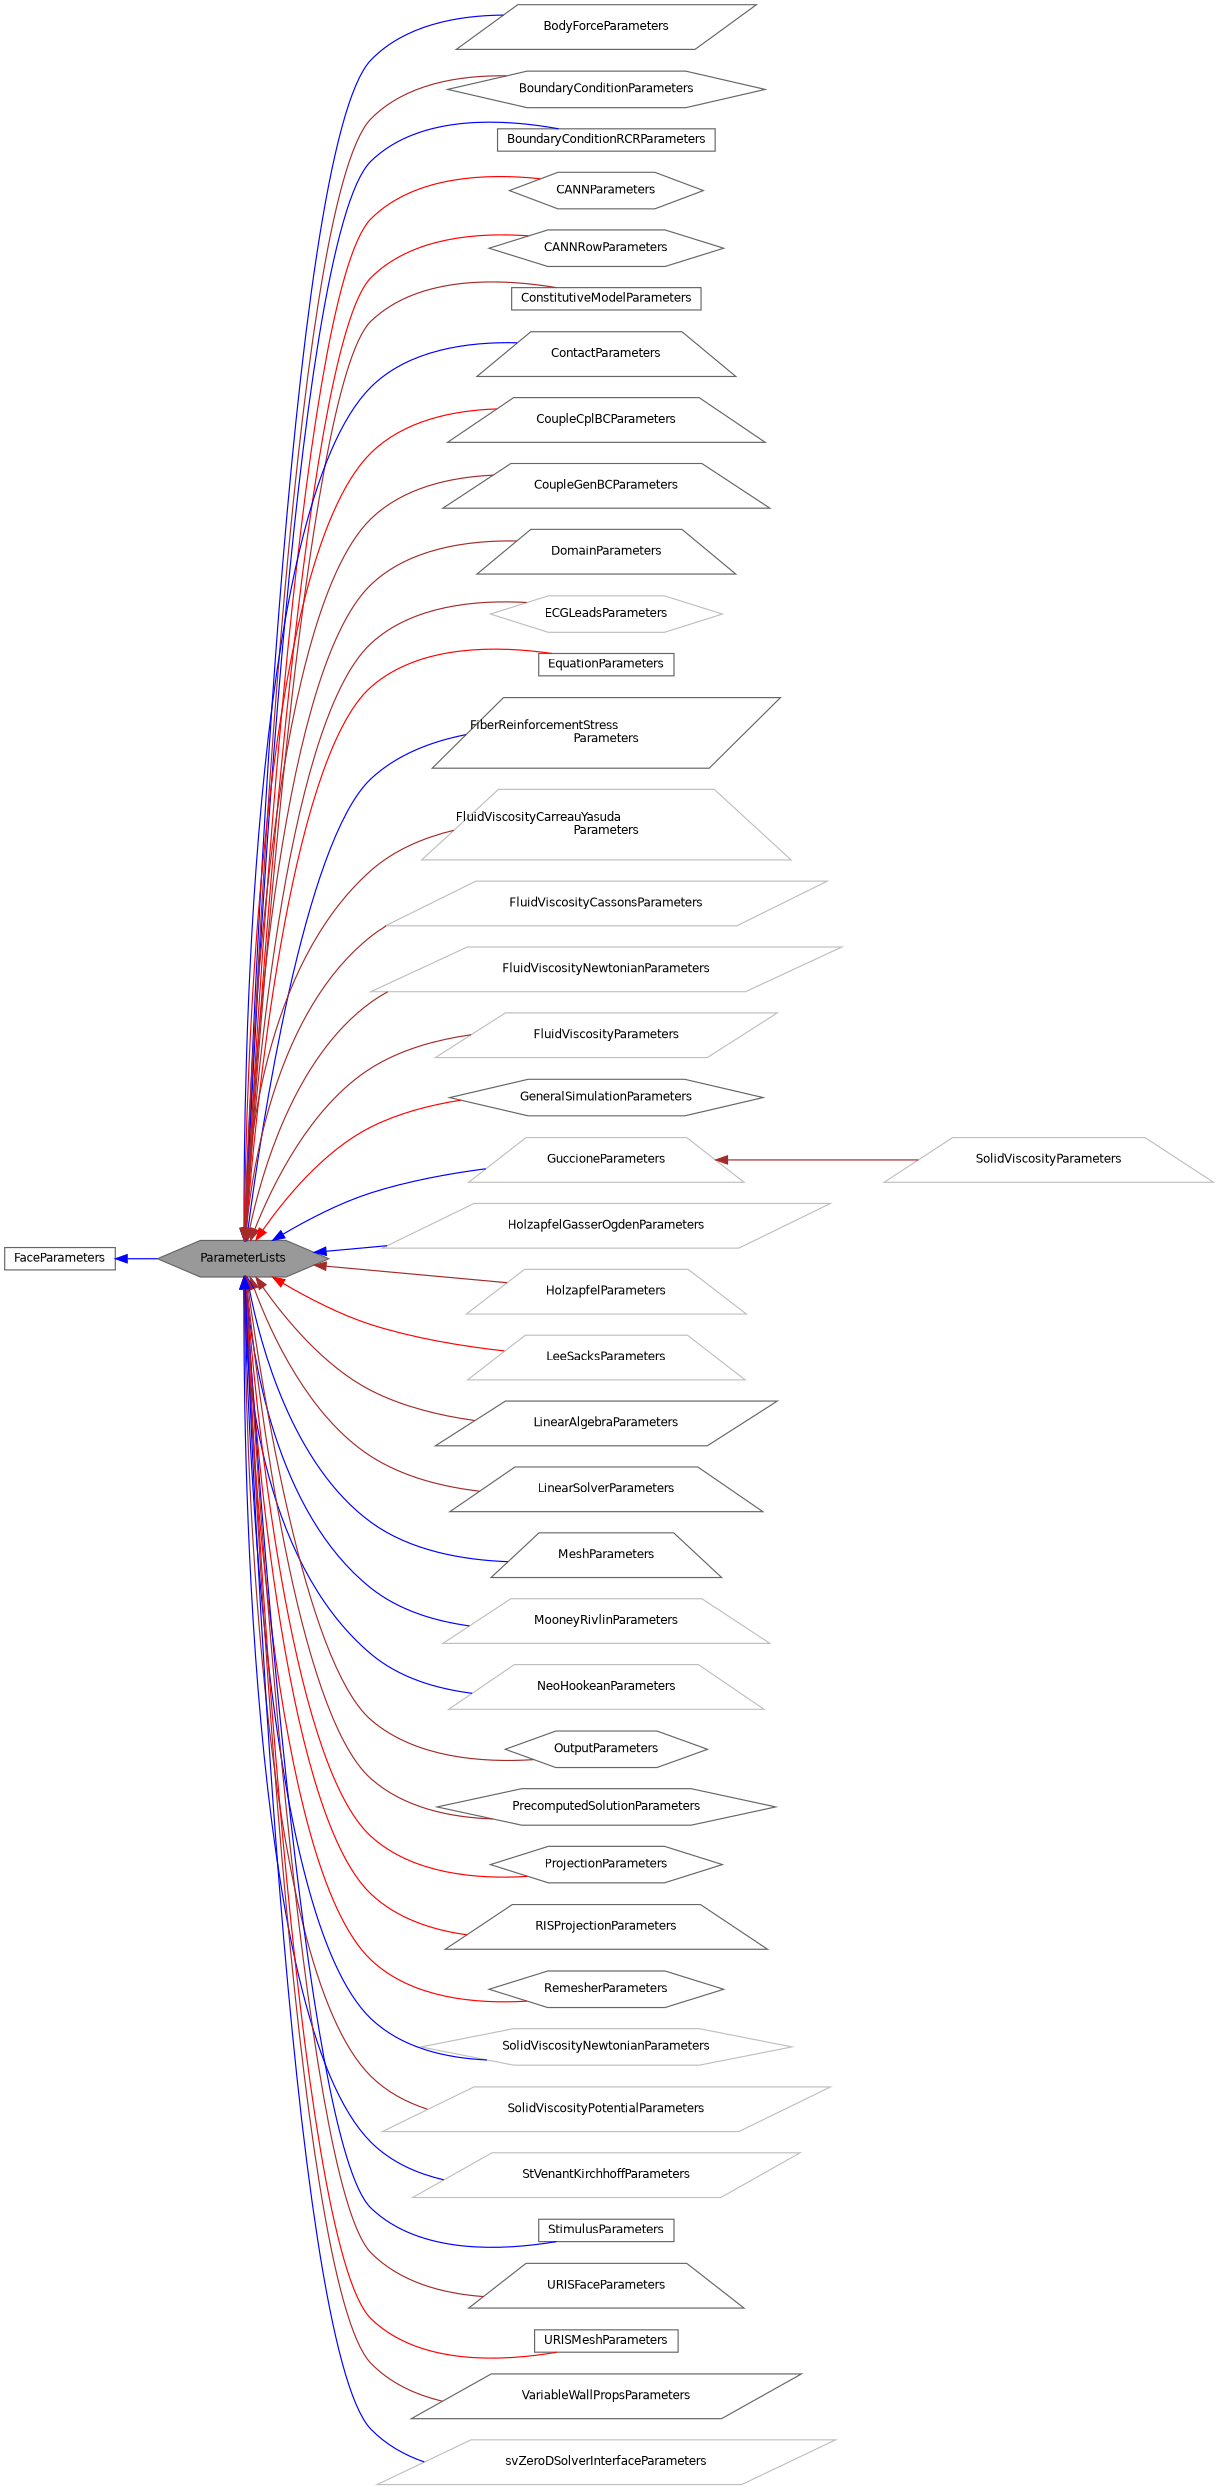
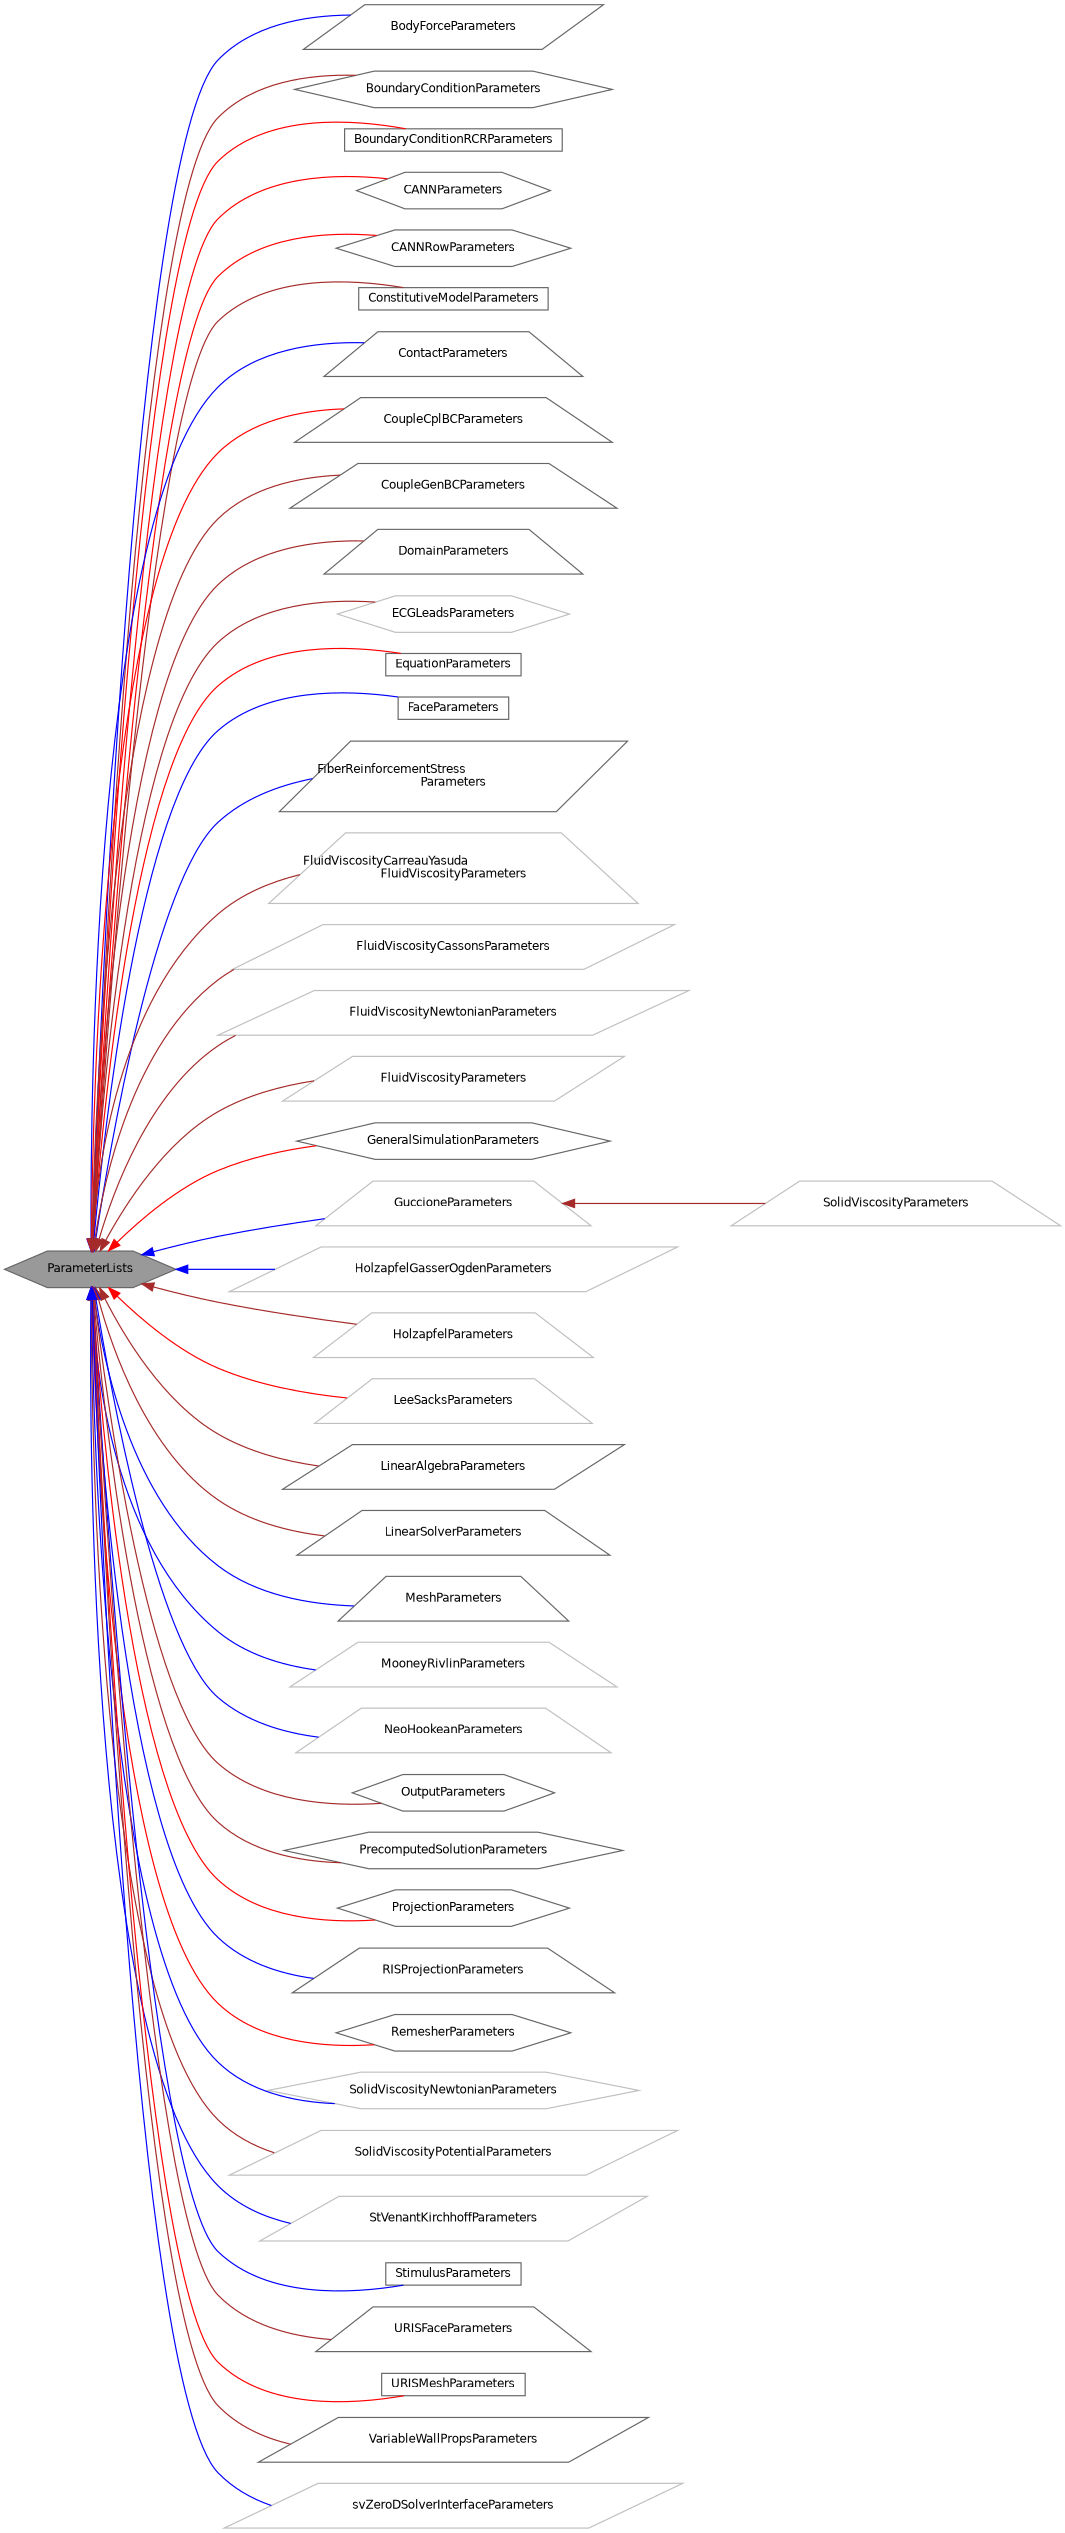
(325, 307) -> (172, 310)
(606, 825) -> (453, 868)
(142, 1259) -> (150, 885)
(286, 1652) -> (130, 1679)
